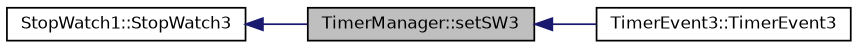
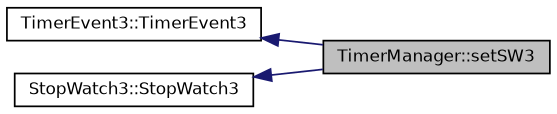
(126, 24) -> (134, 90)
(575, 24) -> (301, 42)
